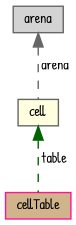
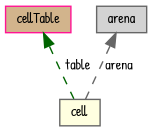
(38, 166) -> (61, 73)
